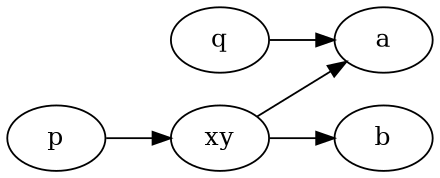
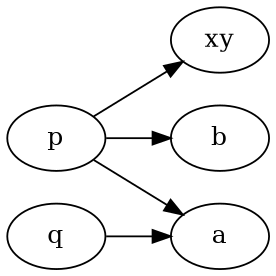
(294, 94) -> (130, 182)
(293, 138) -> (129, 138)
